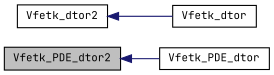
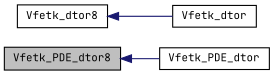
(62, 16) -> (62, 16)
(62, 59) -> (62, 59)
